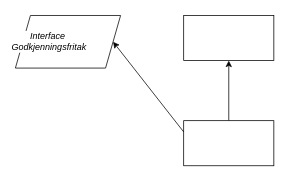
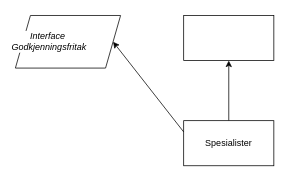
none -> (228, 143)
